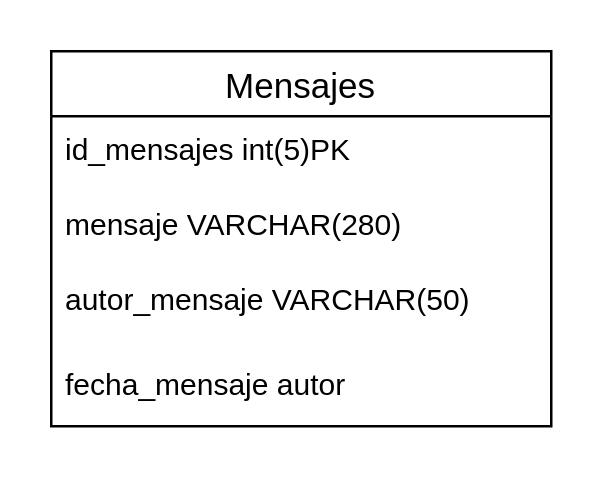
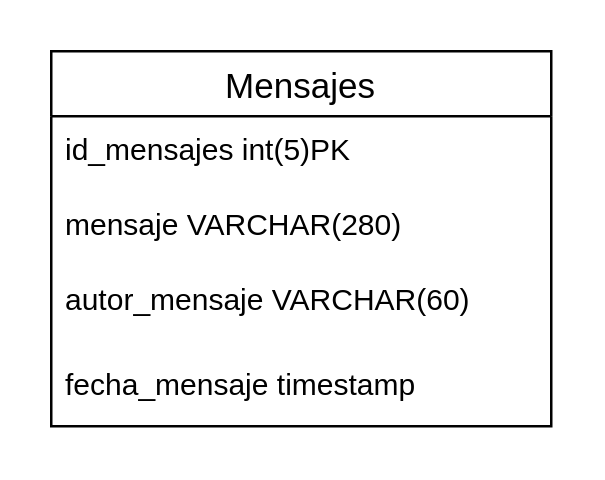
(272, 302) -> (272, 302)
(222, 387) -> (252, 387)
